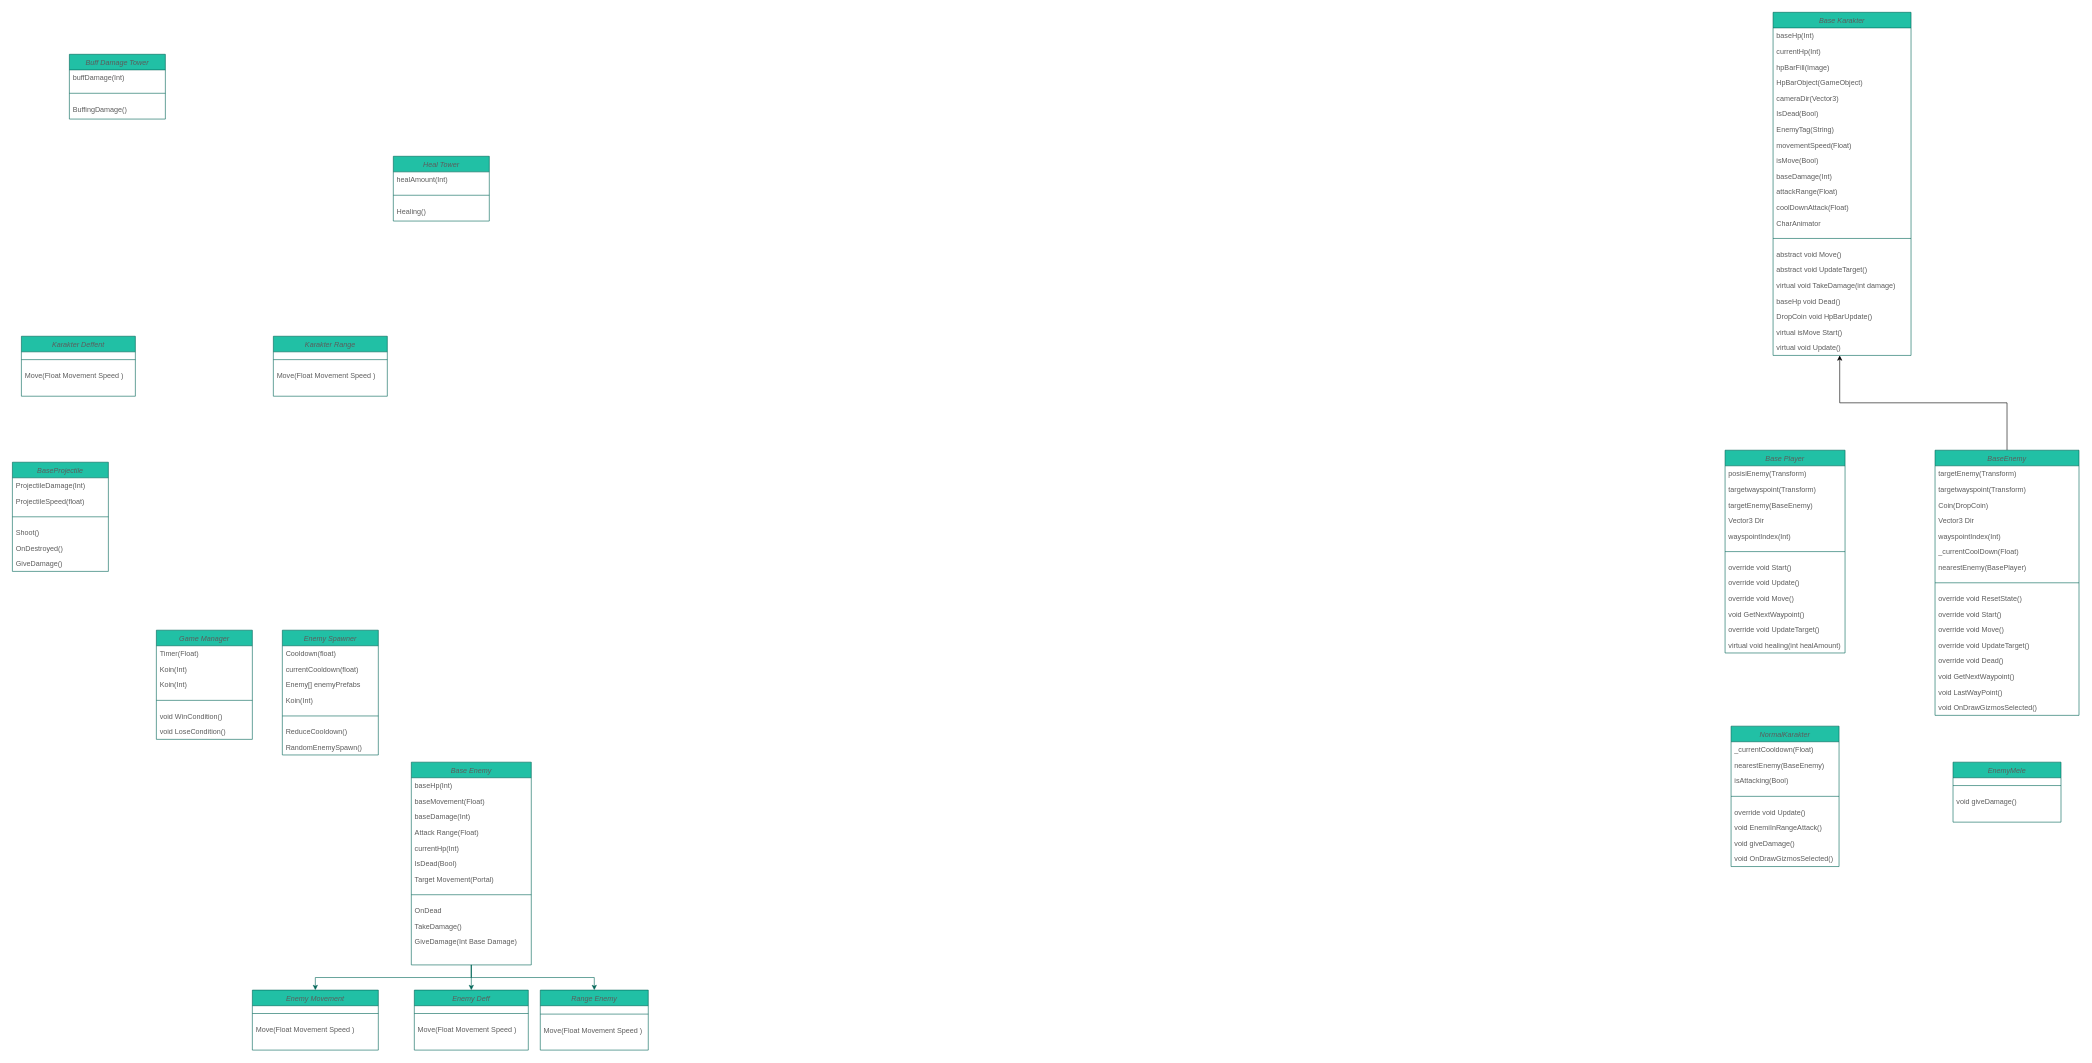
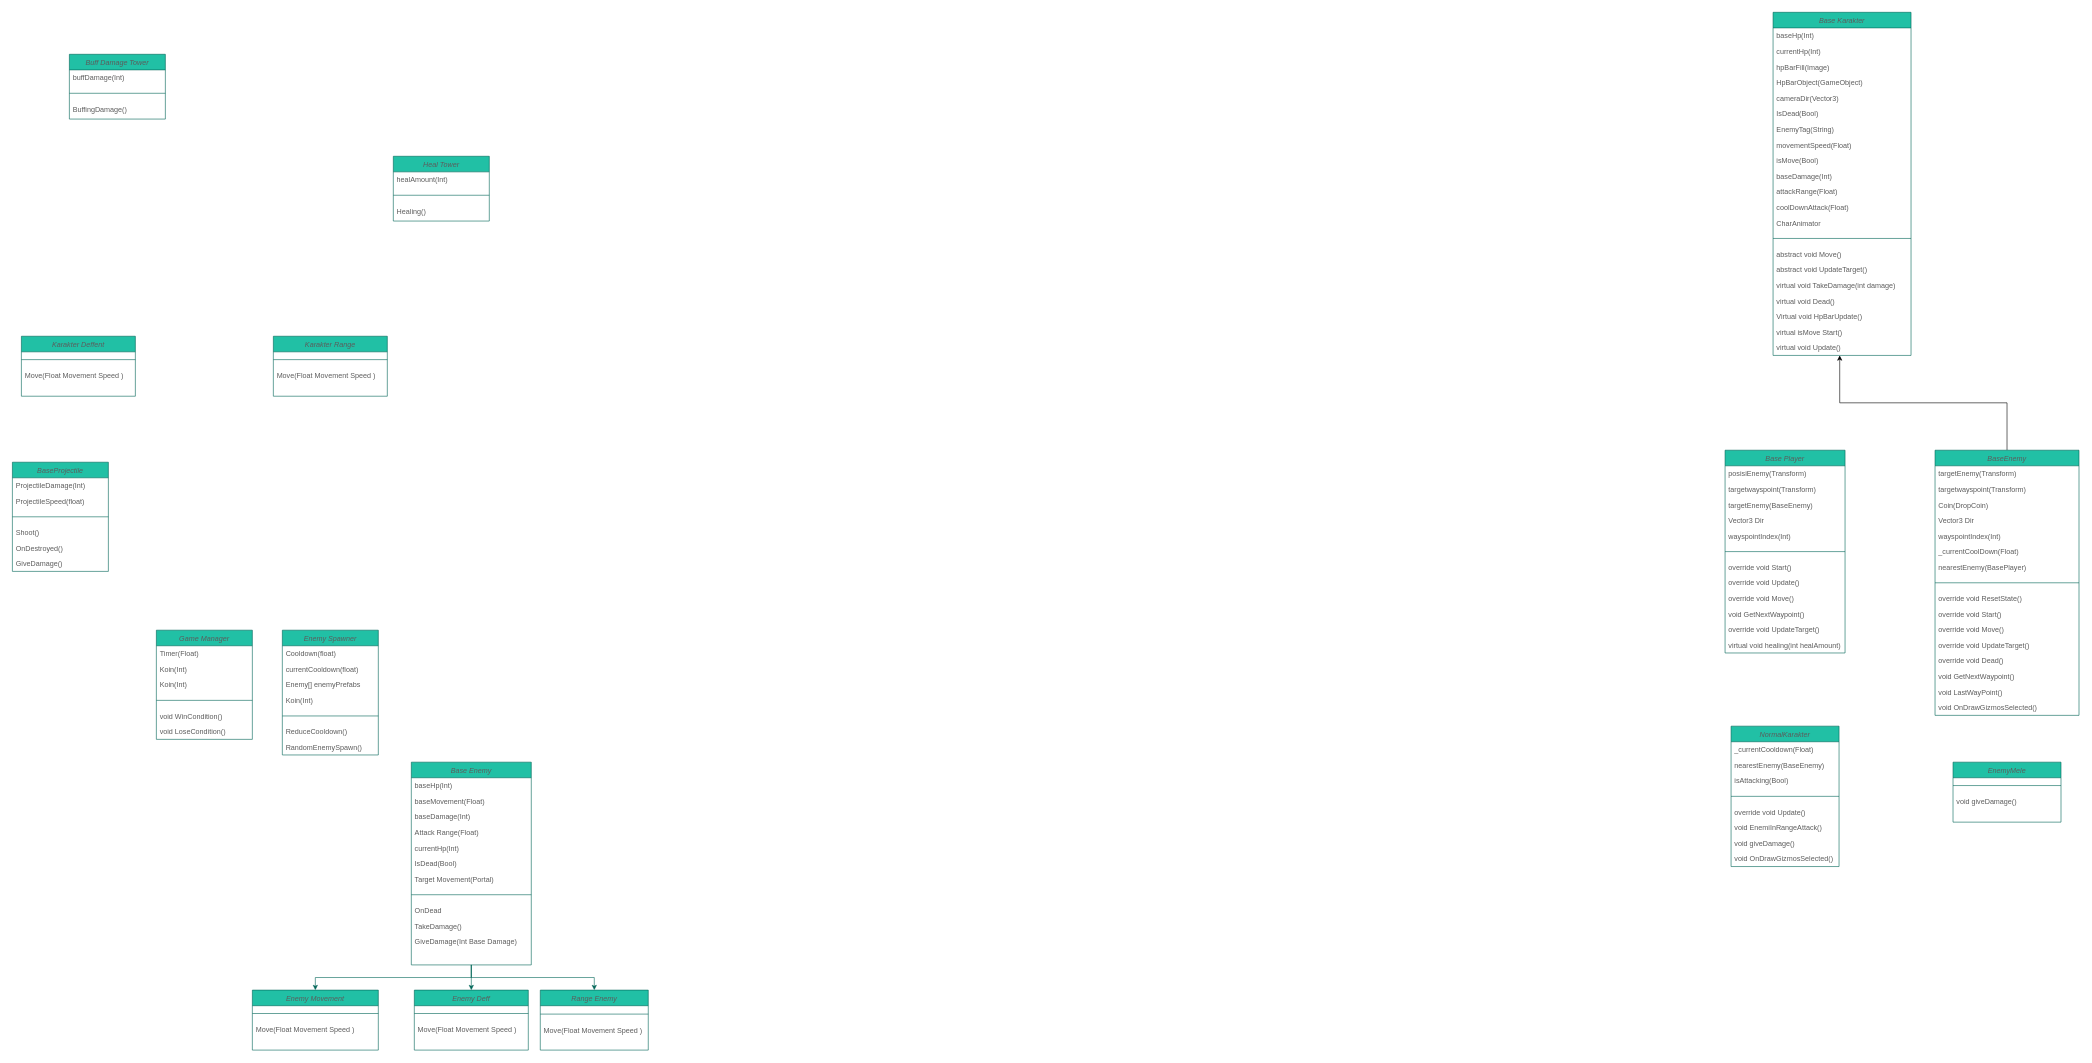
(1810, 301) -> (1810, 301)
(1827, 317) -> (1824, 317)
